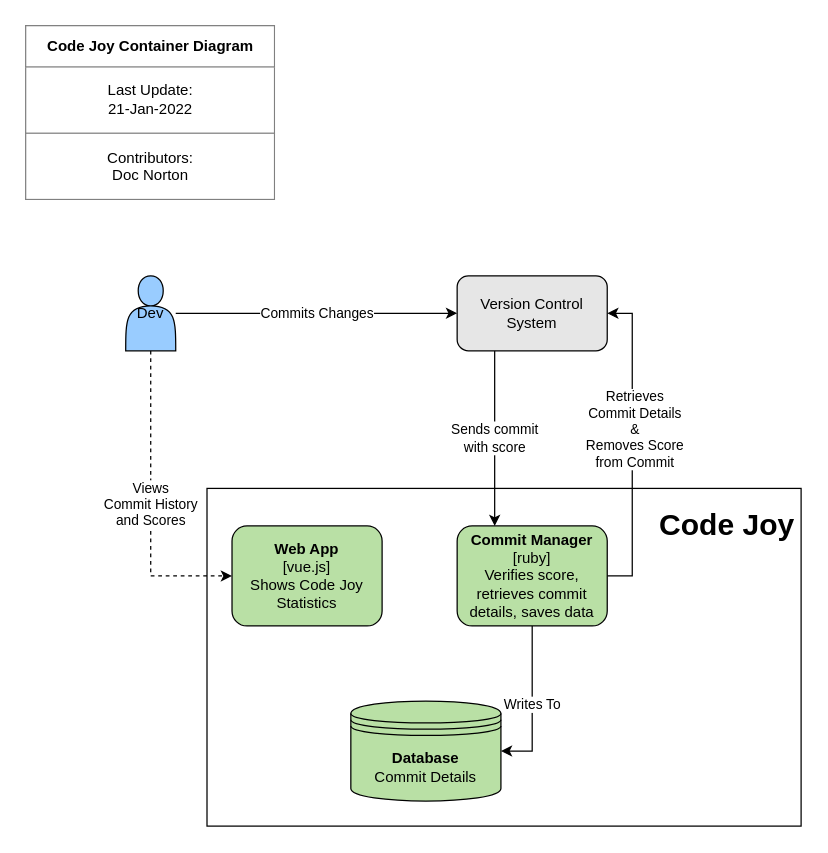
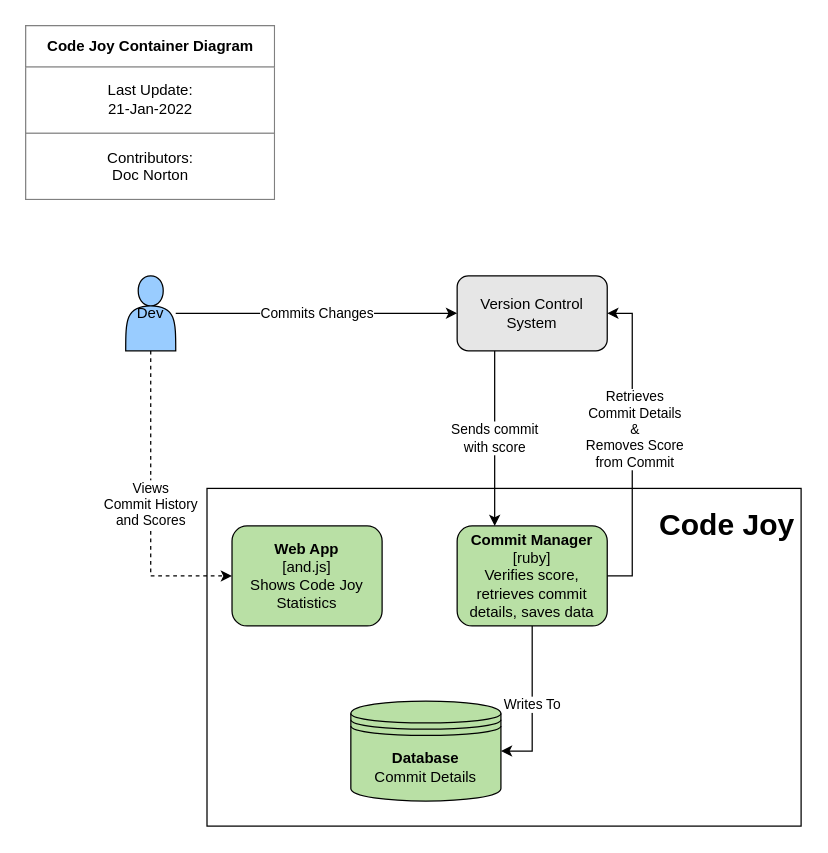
(307, 576) -> (307, 576)
